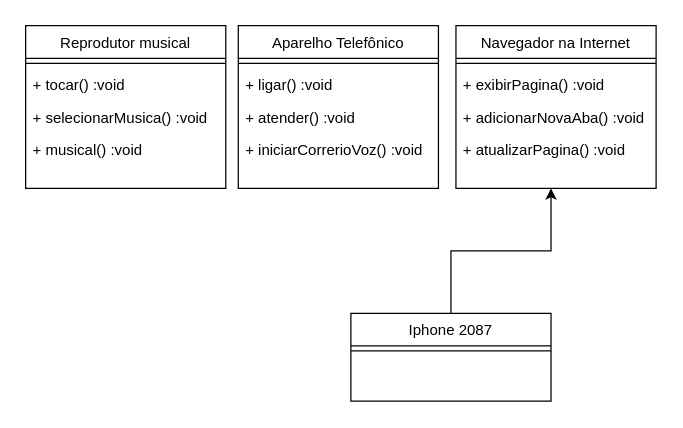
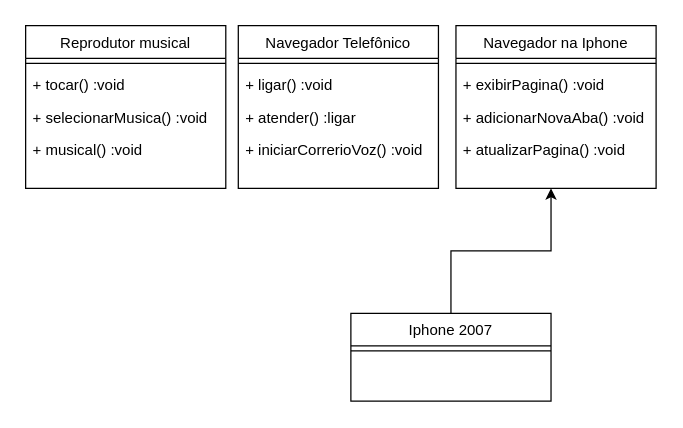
(338, 43) -> (338, 43)
(555, 43) -> (555, 43)
(309, 118) -> (311, 118)
(450, 330) -> (450, 330)
